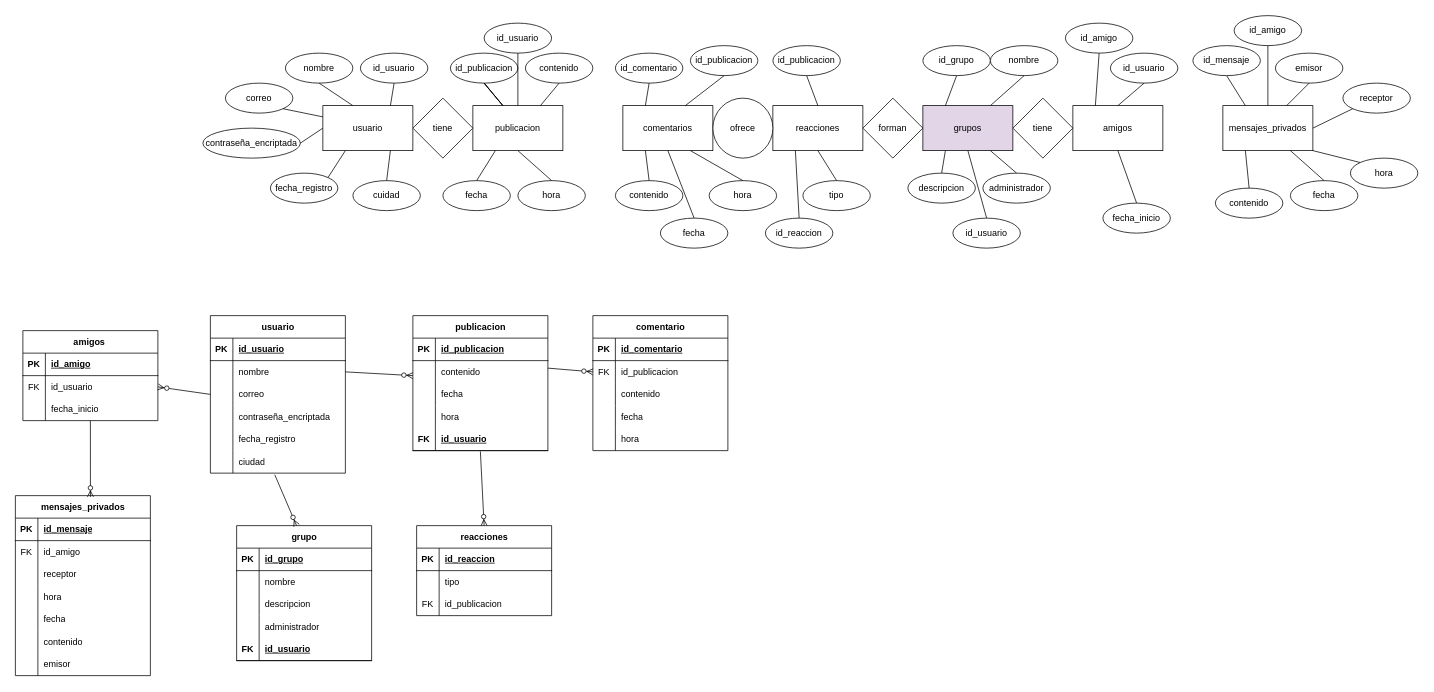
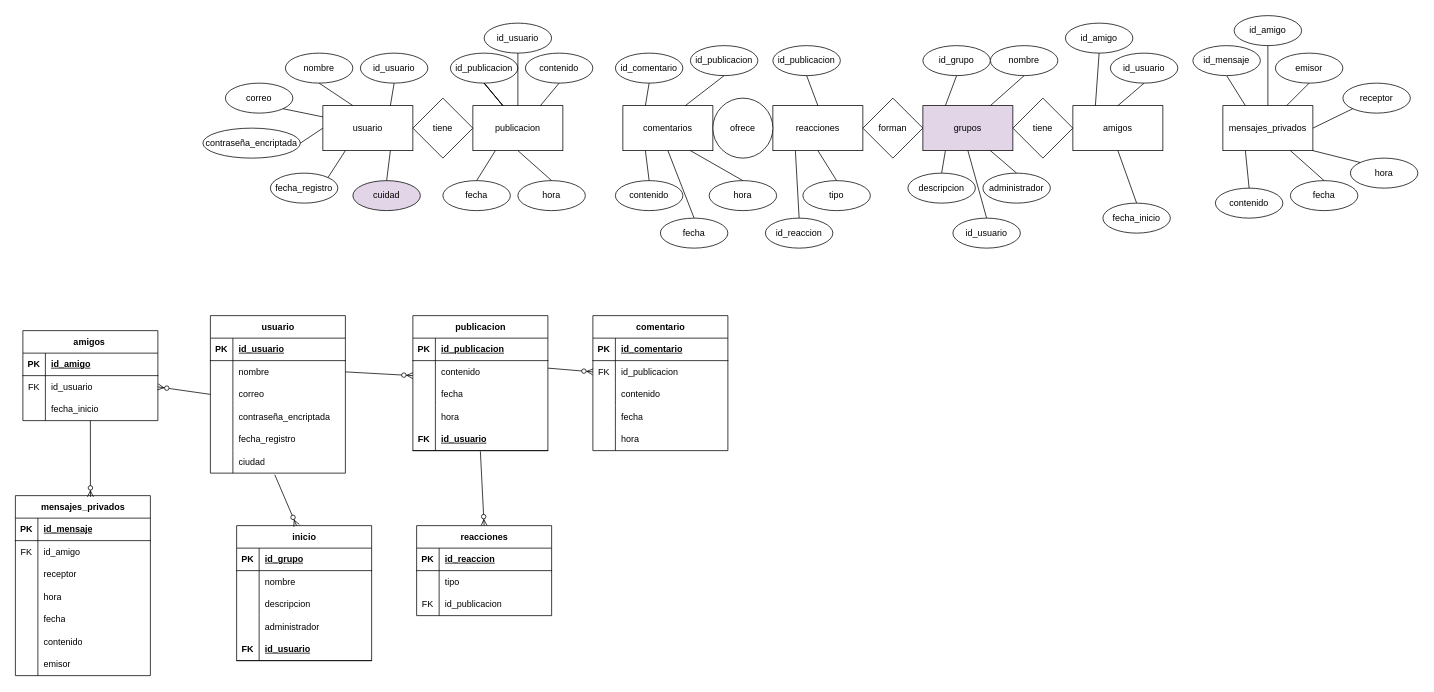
(387, 195) -> (387, 195)
(305, 537) -> (305, 537)
